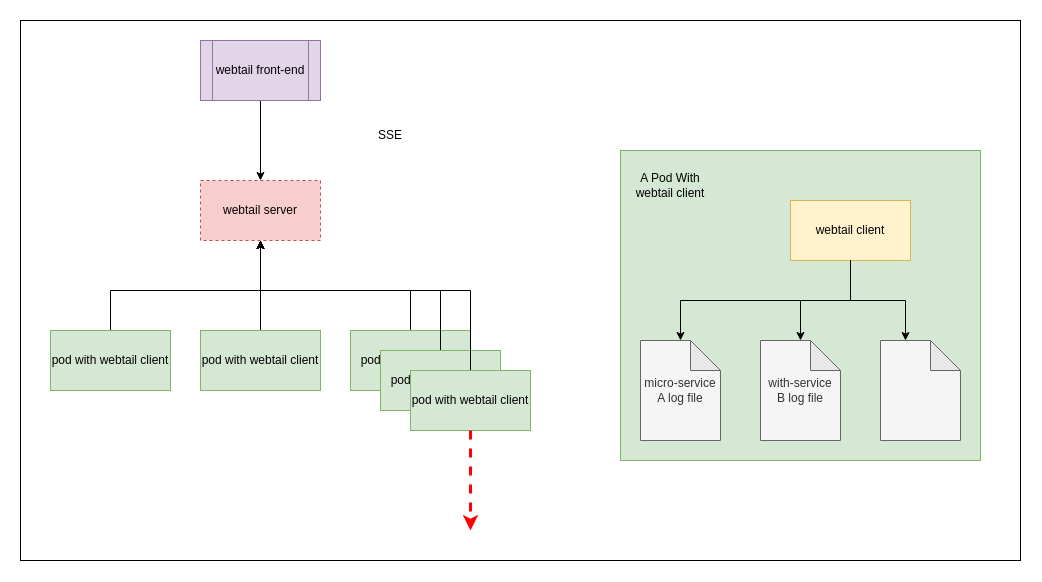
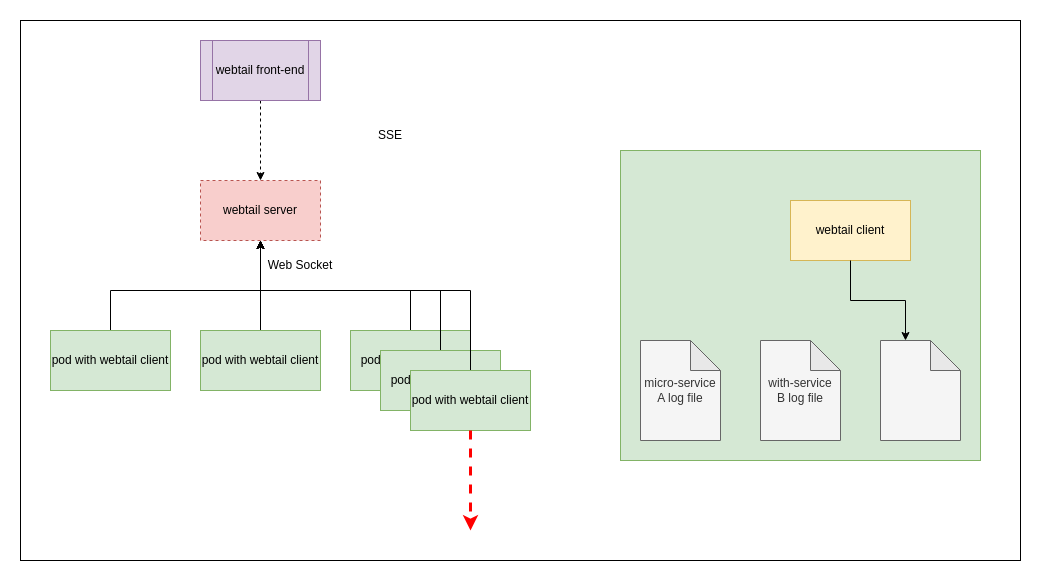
(261, 138) -> (261, 138)
(671, 186) -> none
none -> (301, 266)
(724, 301) -> none
(801, 318) -> none
